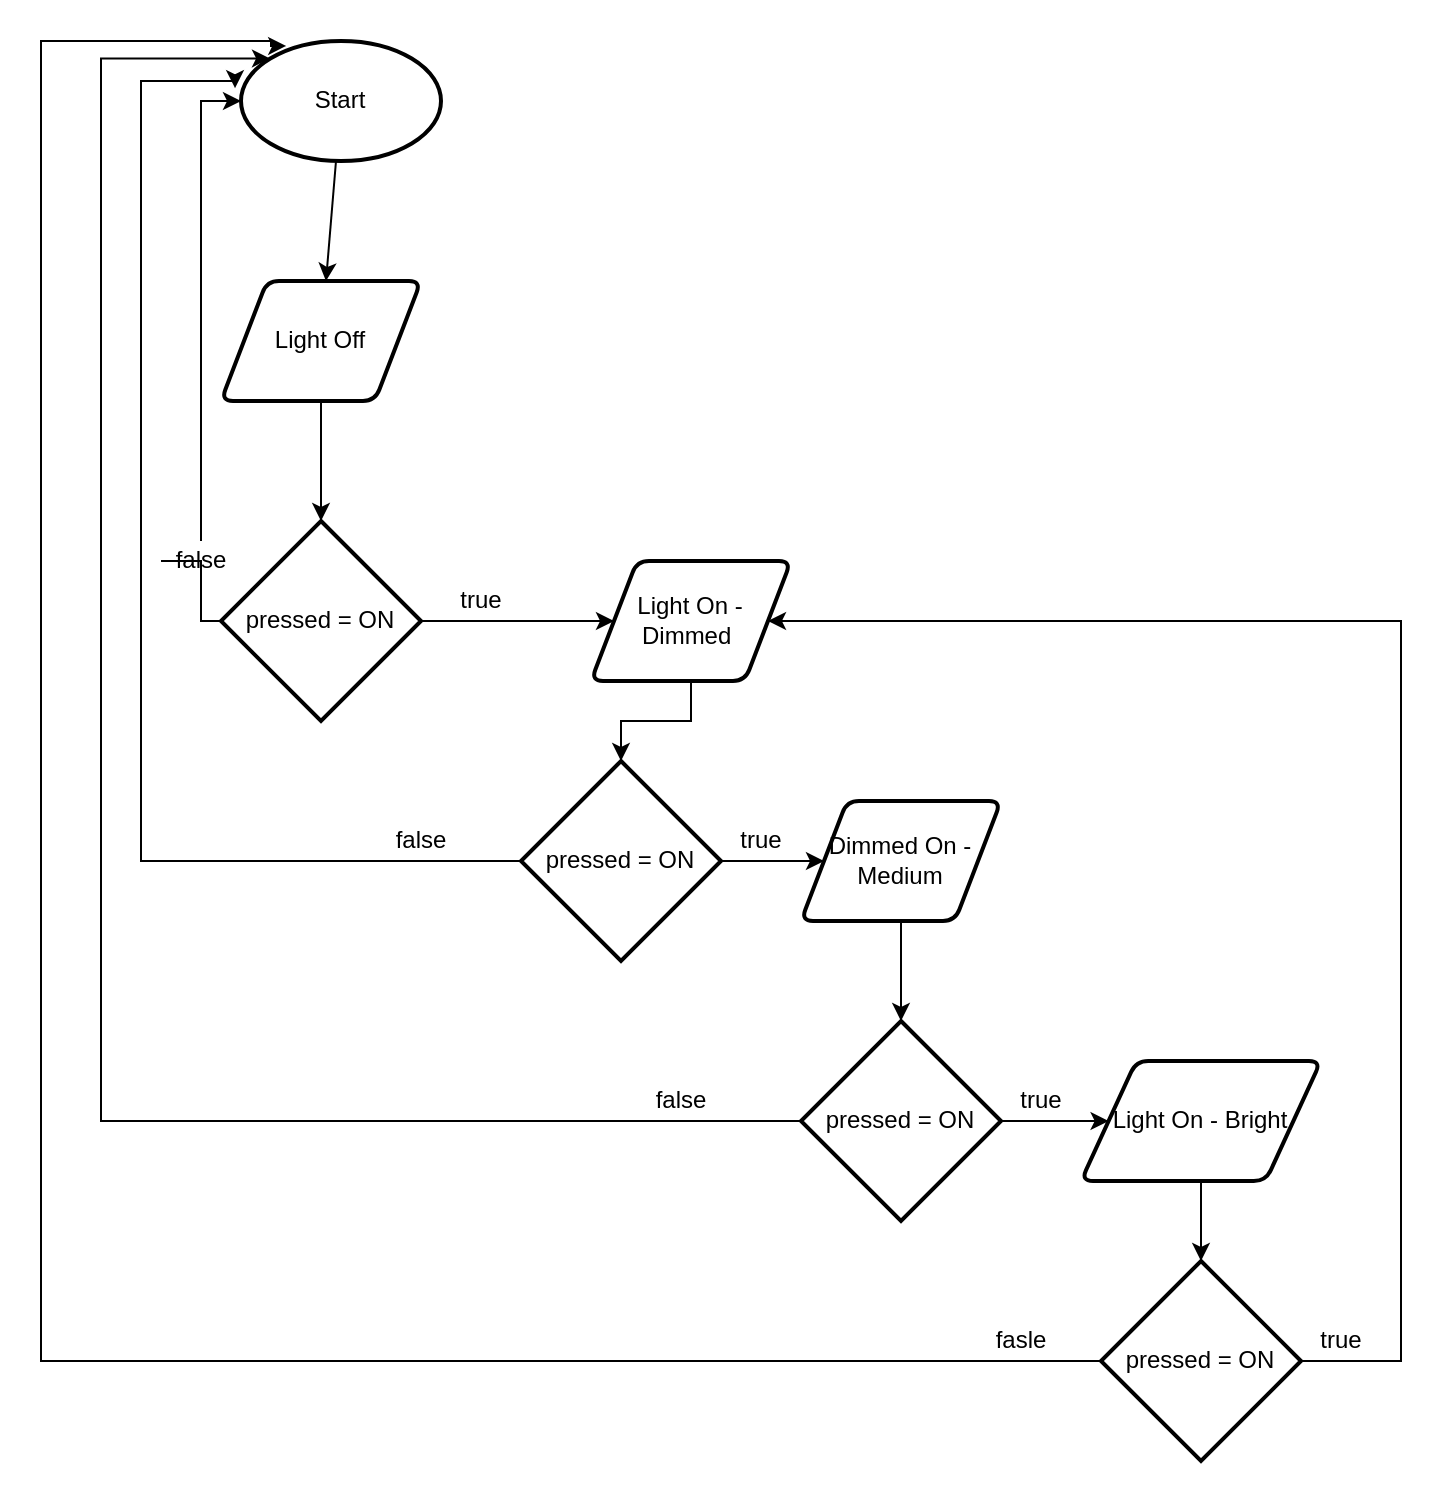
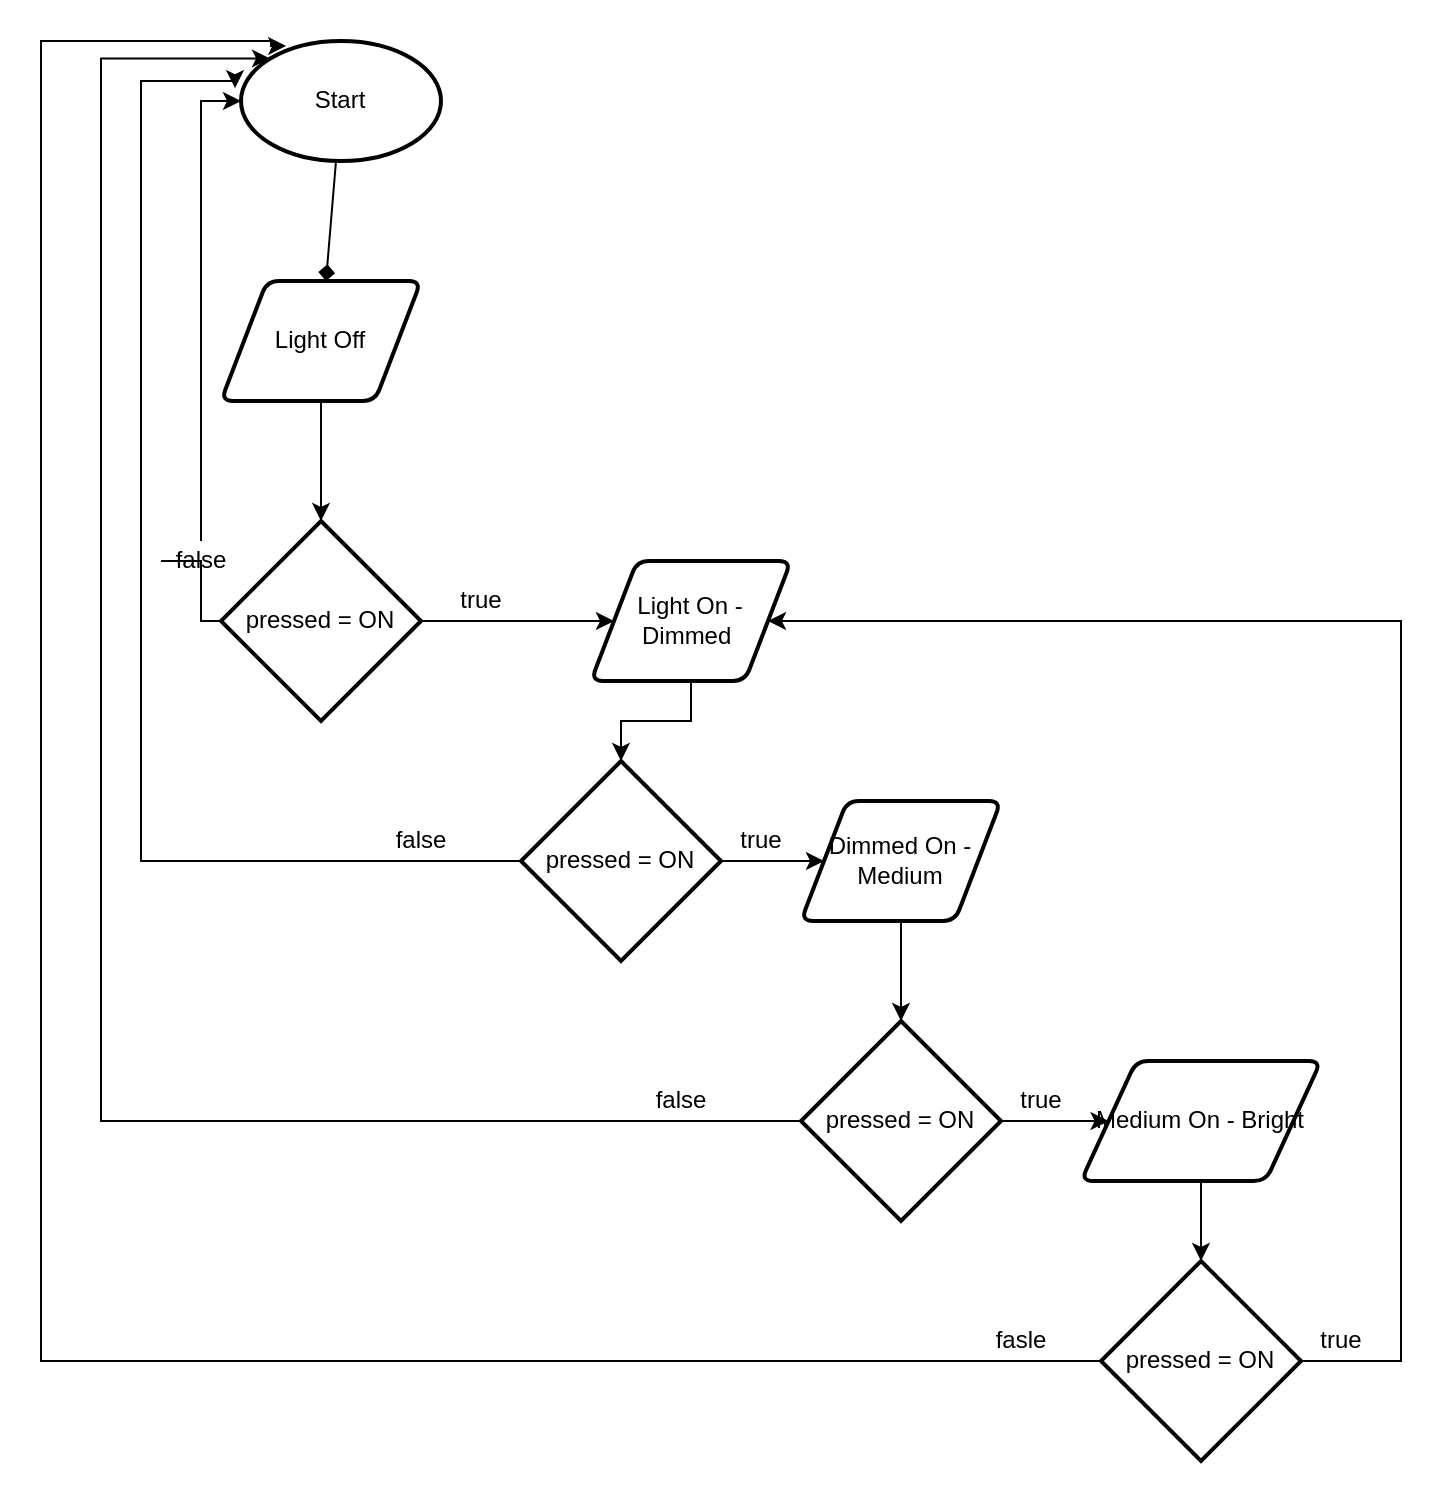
(327, 265) -> (327, 264)
(1201, 1121) -> (1201, 1121)
